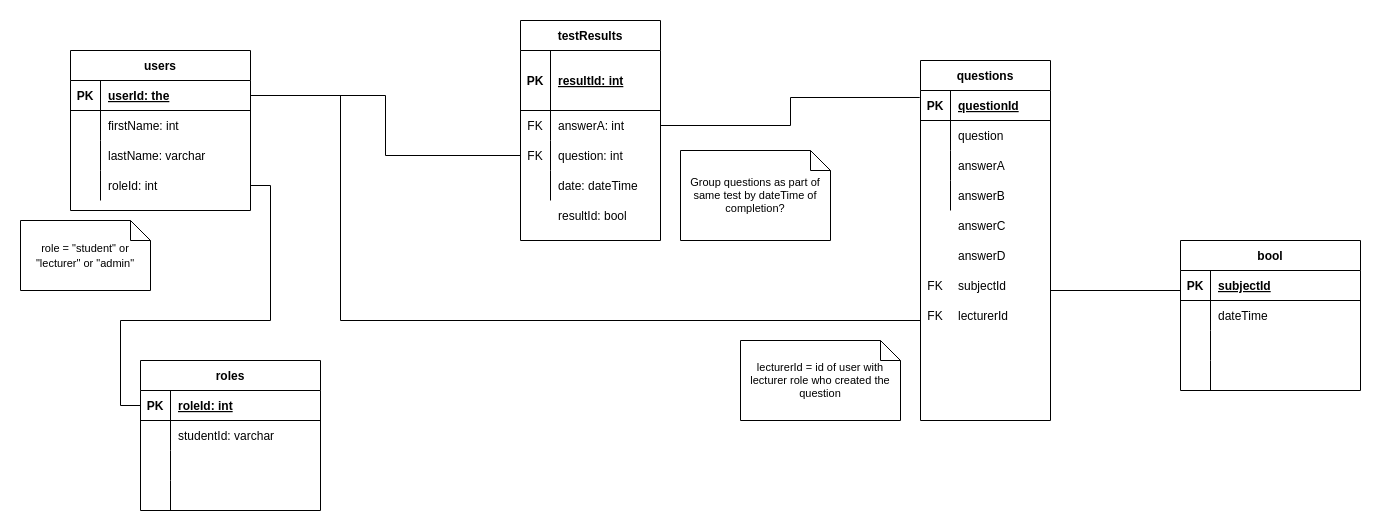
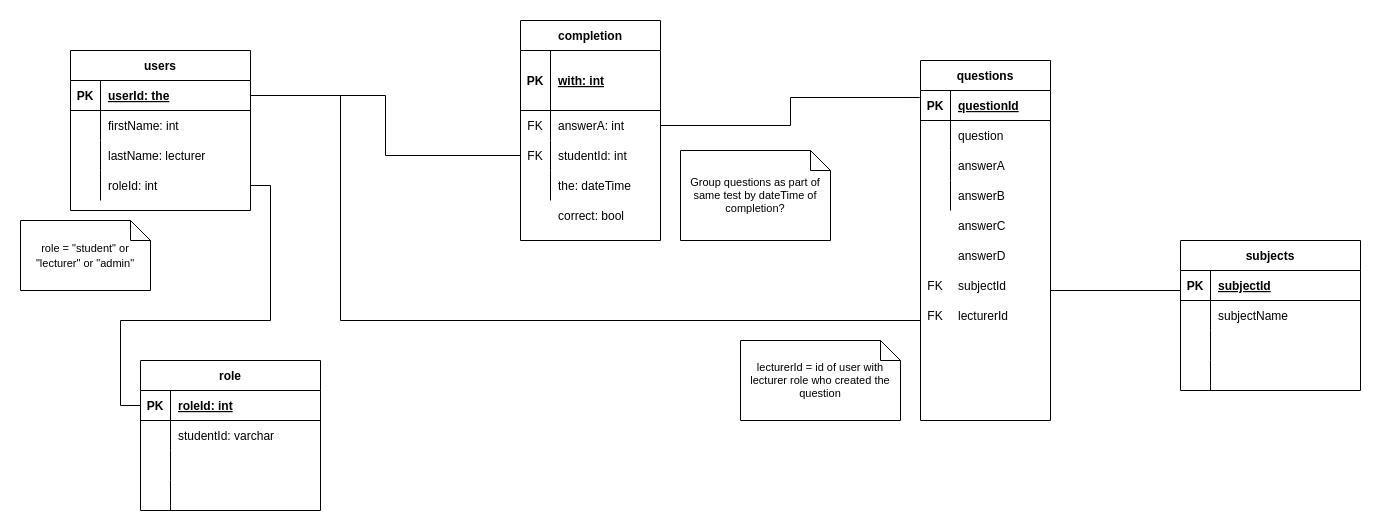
(590, 36) -> (590, 36)
(595, 81) -> (582, 81)
(160, 156) -> (162, 156)
(595, 156) -> (600, 156)
(600, 186) -> (597, 186)
(599, 216) -> (597, 216)
(1270, 256) -> (1270, 256)
(1243, 316) -> (1255, 316)
(230, 376) -> (230, 376)
